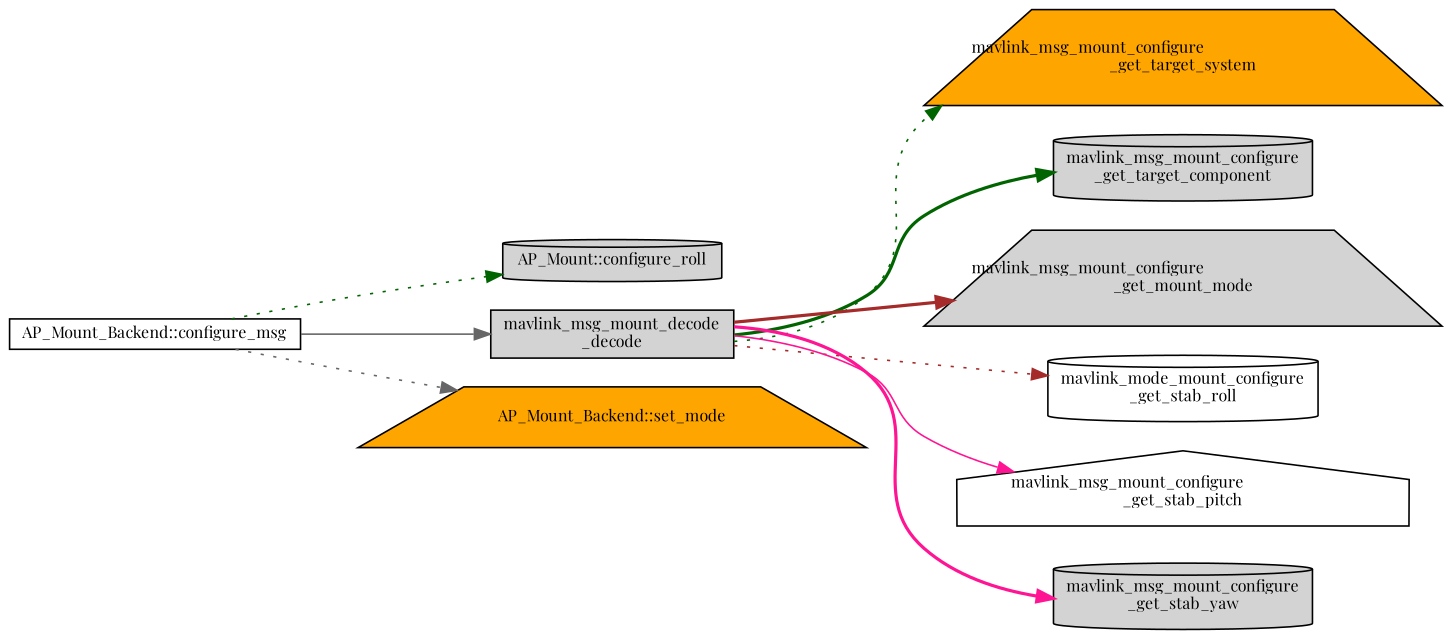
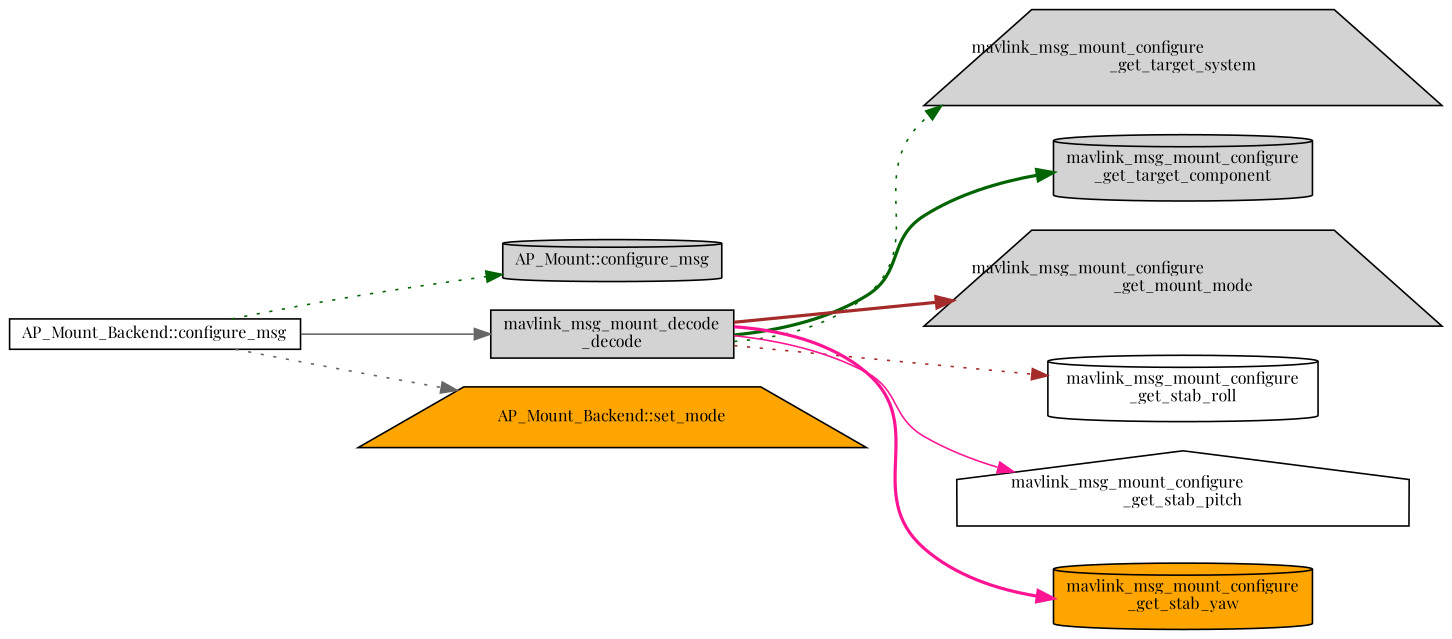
(1183, 58) -> (1183, 58)
(612, 261) -> (612, 261)
(1183, 388) -> (1183, 388)
(1183, 596) -> (1183, 596)
